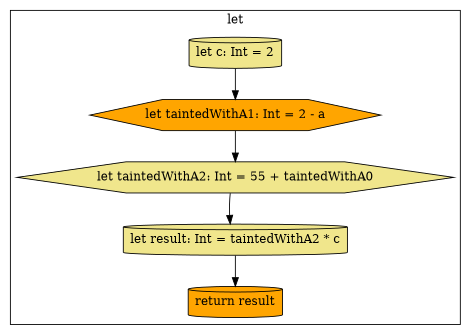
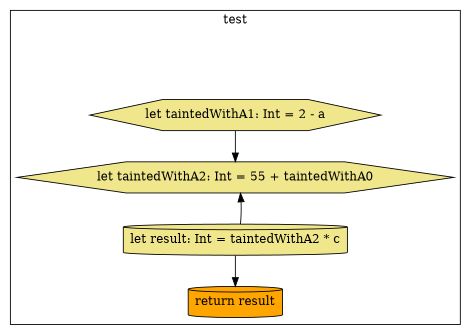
(235, 20) -> (235, 20)
(235, 53) -> none
(235, 115) -> (235, 115)
(230, 204) -> (241, 213)
